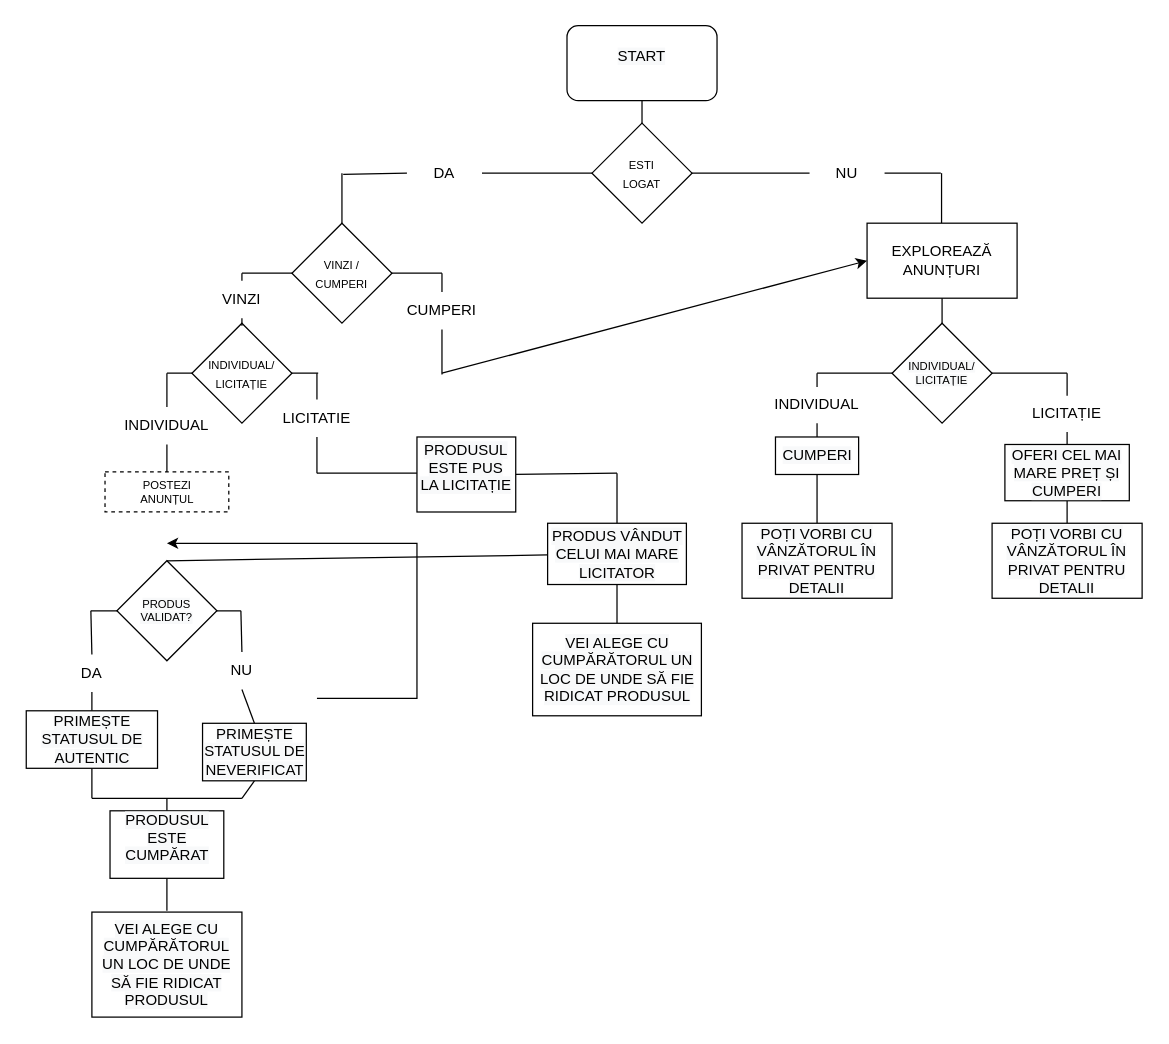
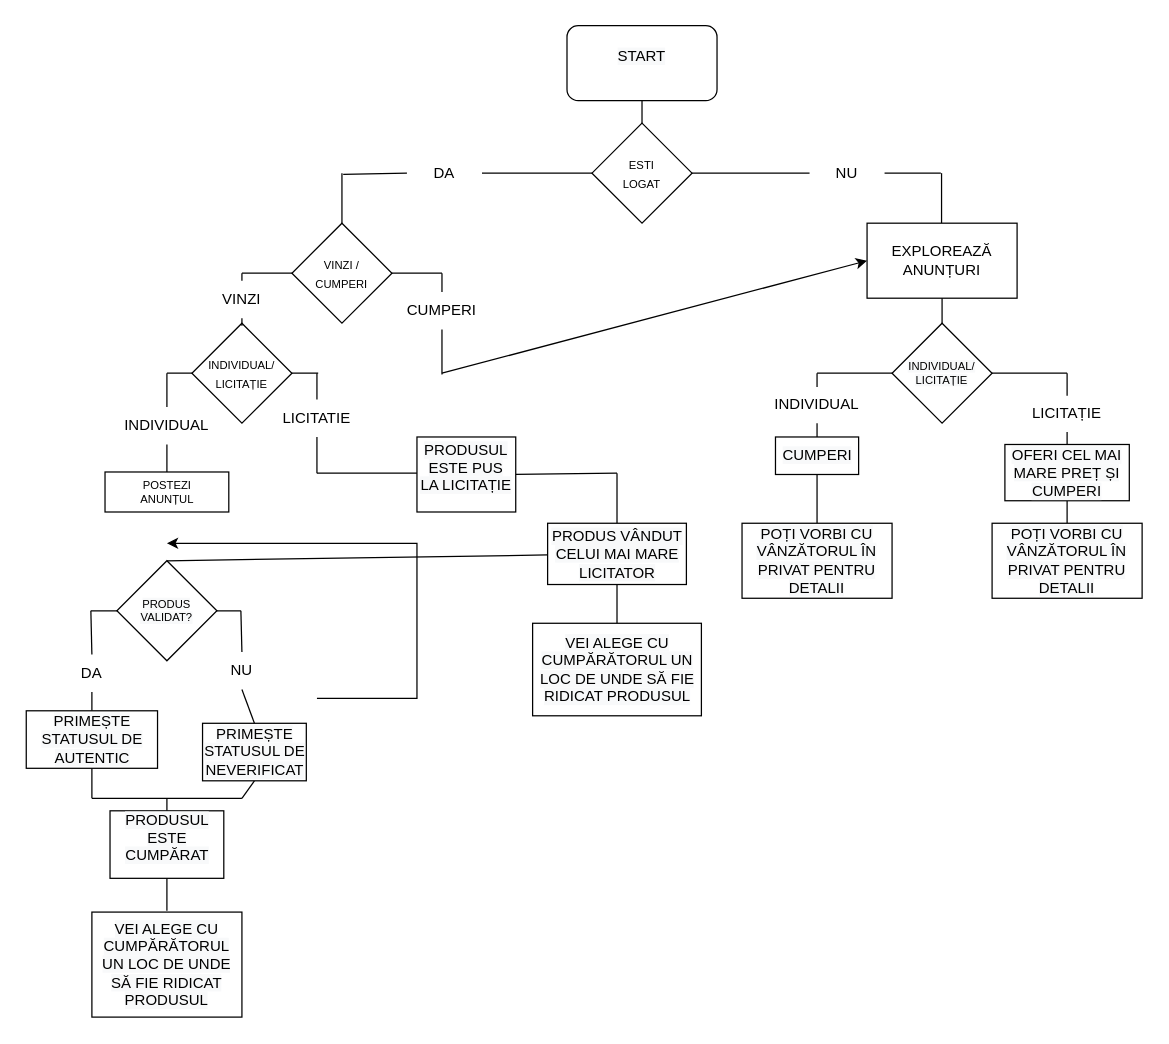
(167, 492) -> (167, 492)
